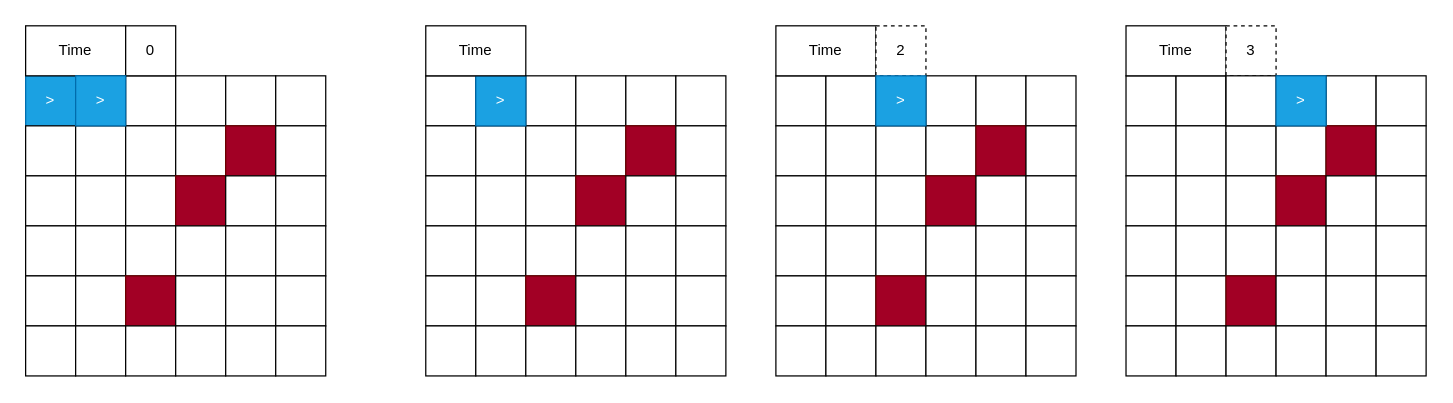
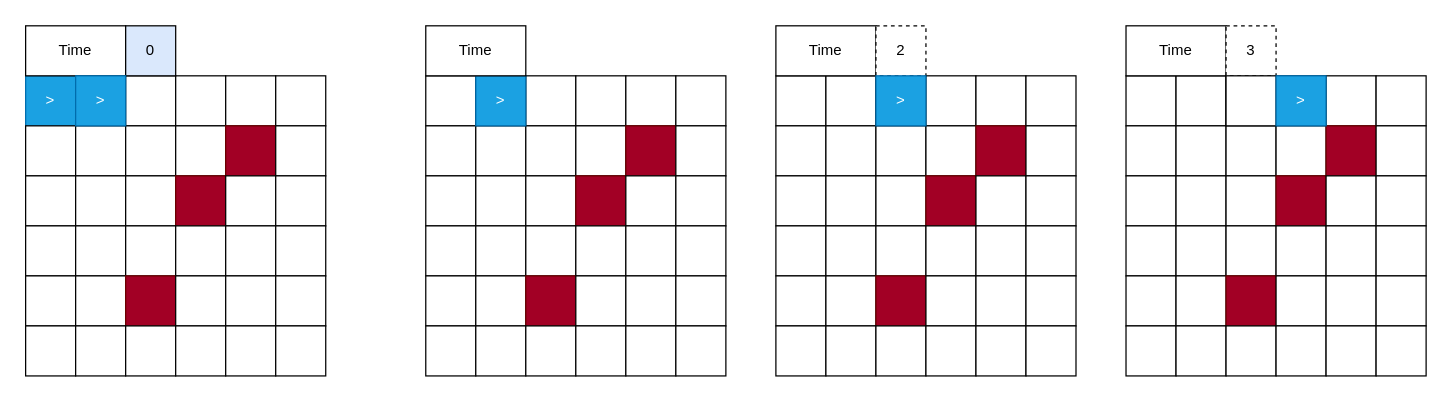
(151, 51) -> (151, 51)
